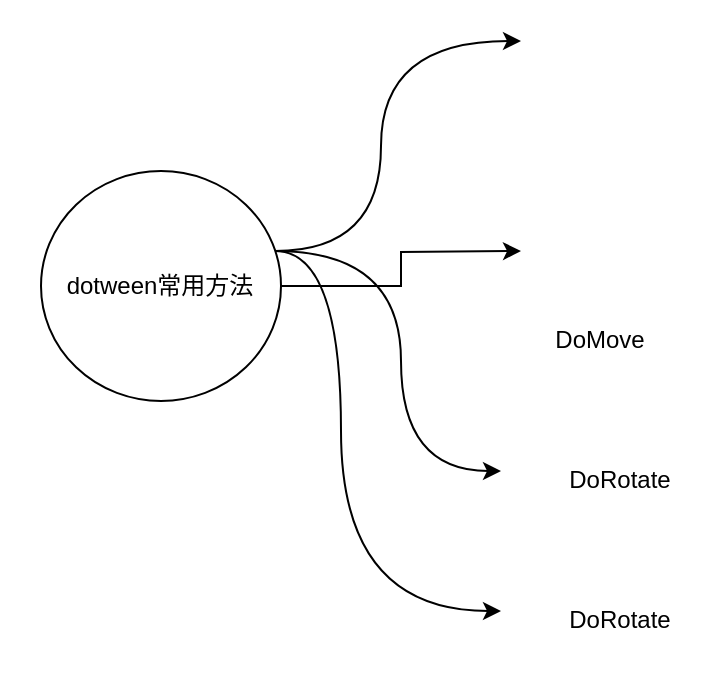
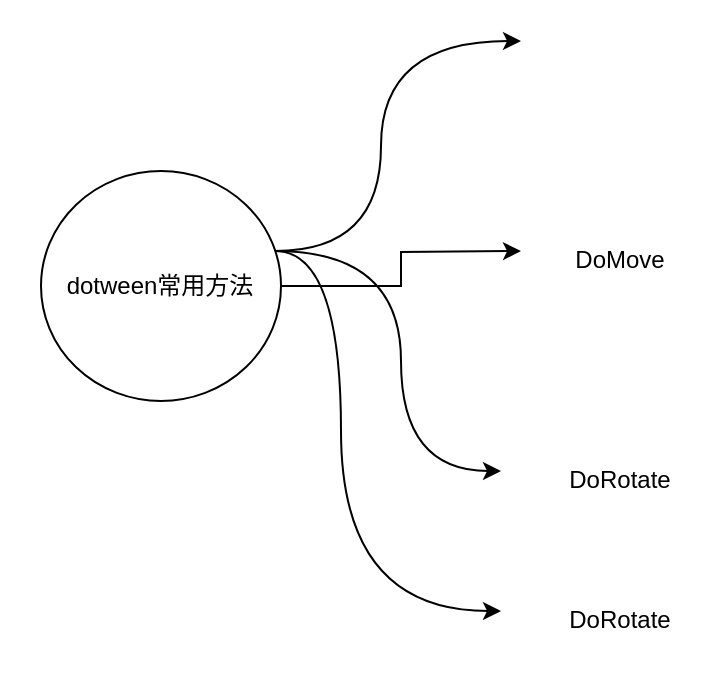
(601, 341) -> (621, 261)
